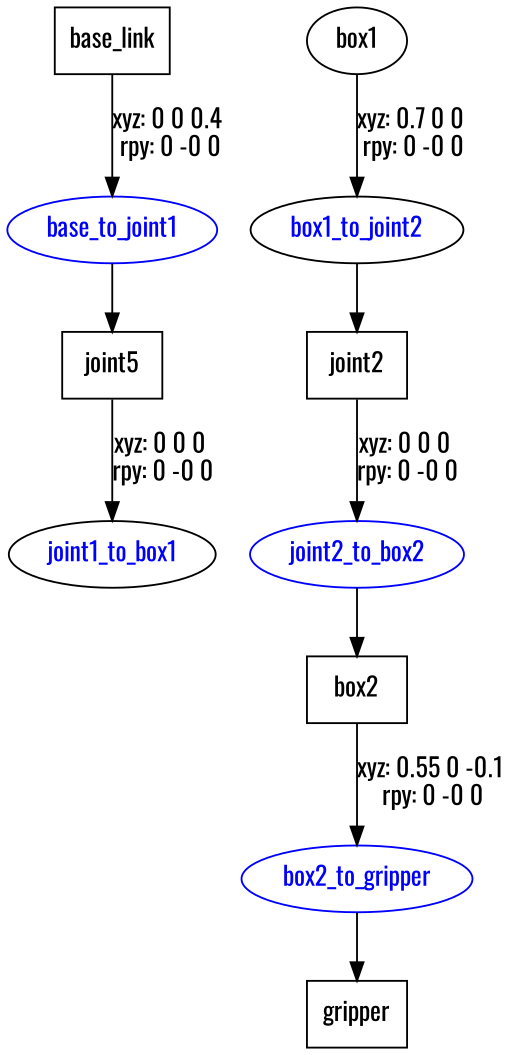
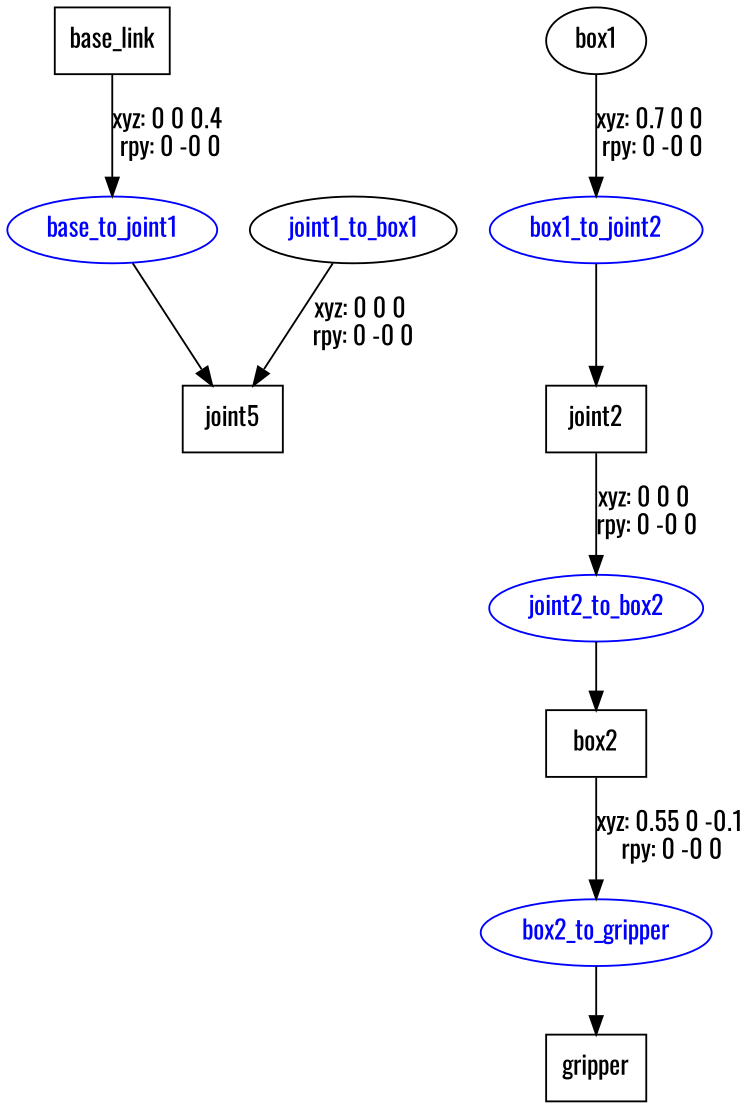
(357, 230) -> (596, 230)
(112, 451) -> (298, 316)
